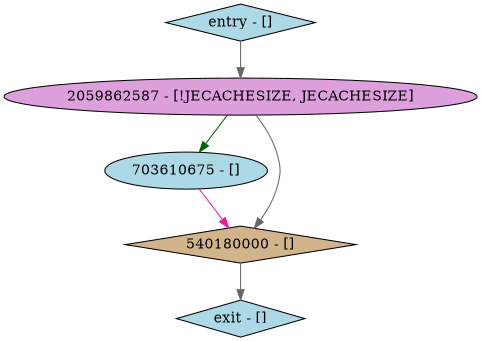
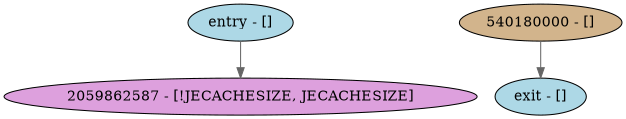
(241, 23) -> (241, 23)
(280, 167) -> none
(186, 171) -> none
(241, 245) -> (541, 23)
(241, 319) -> (541, 97)
